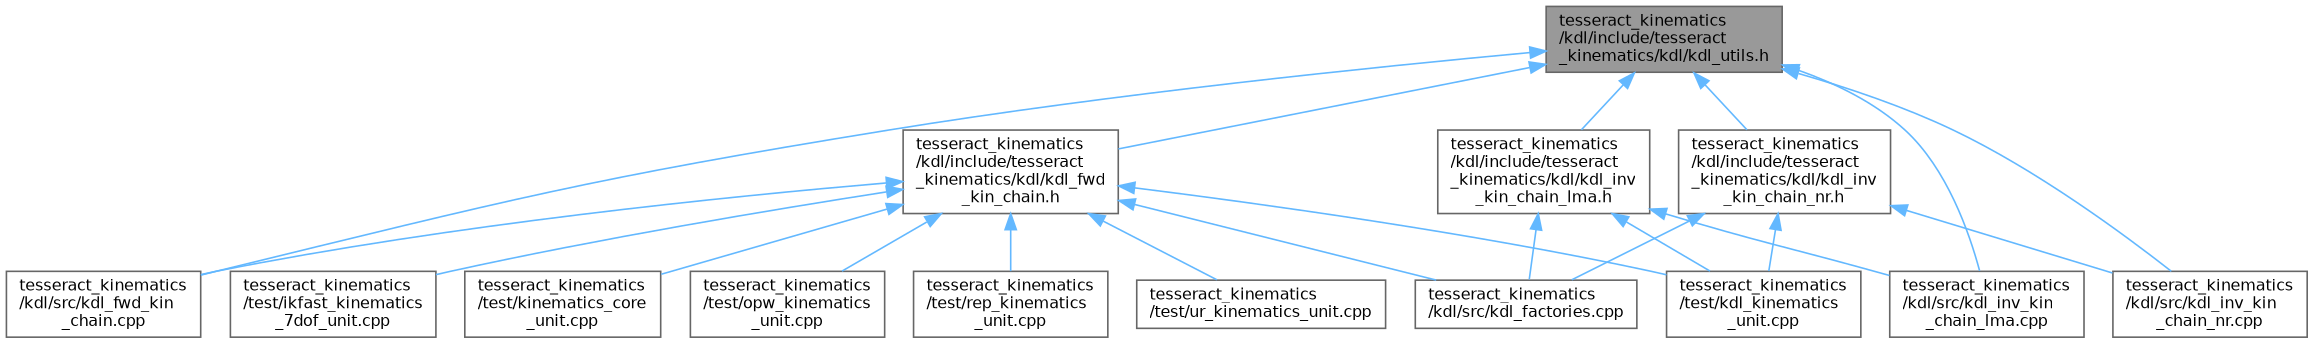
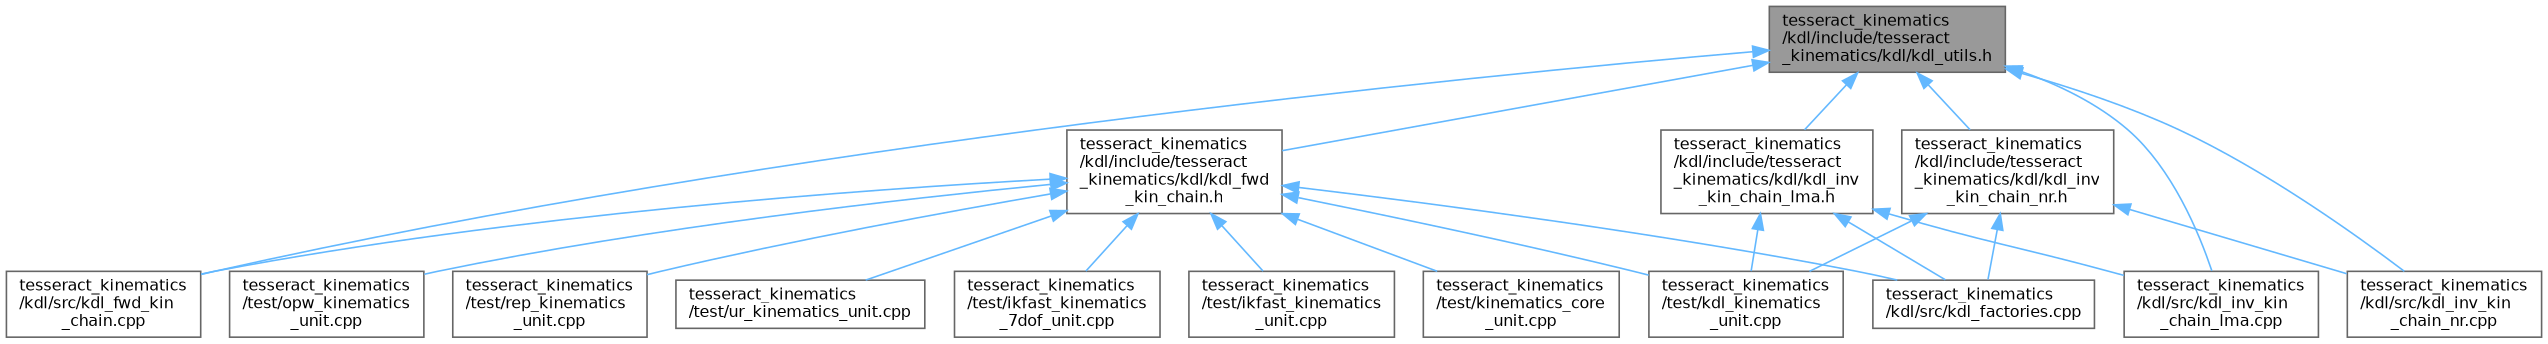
none -> (1292, 304)
